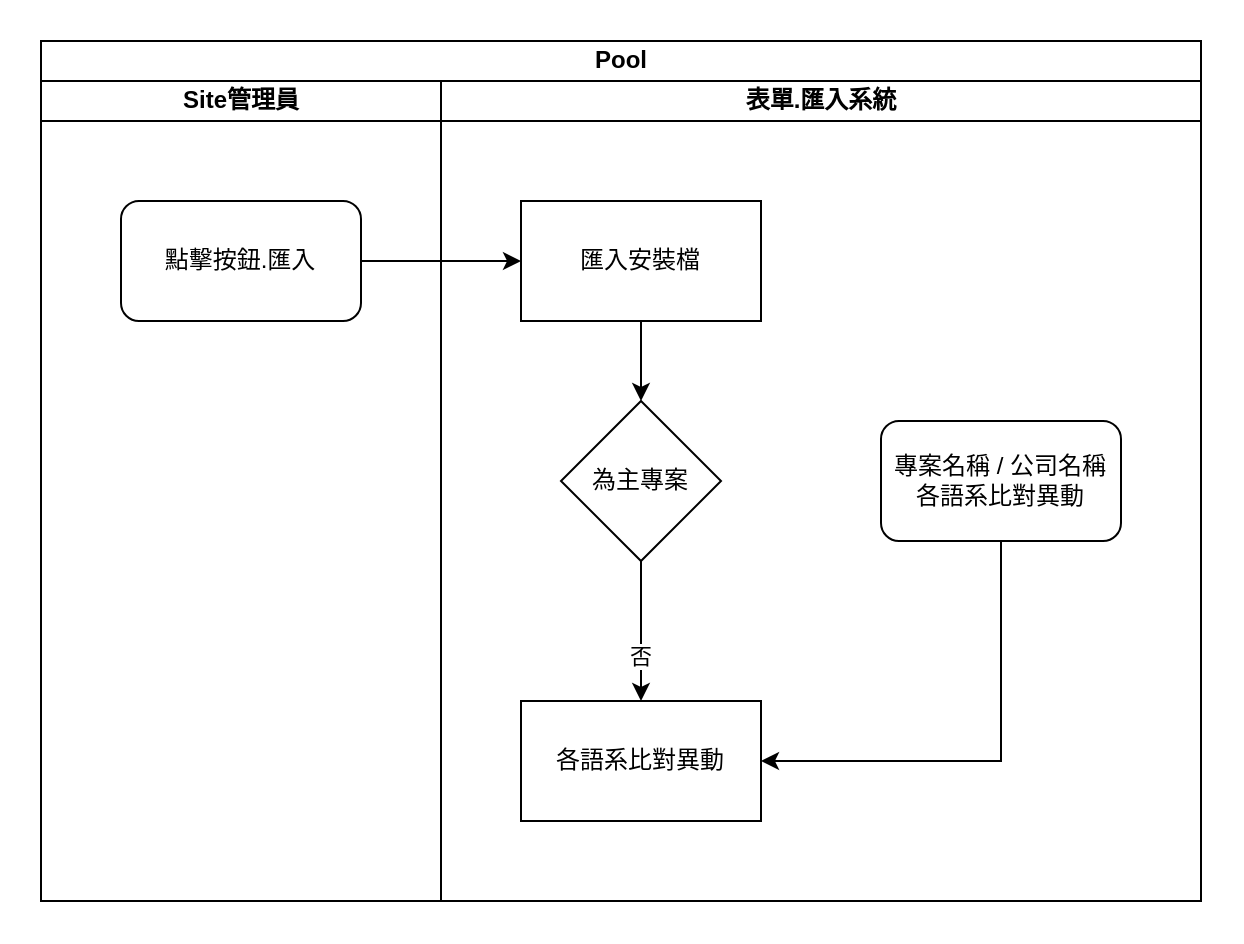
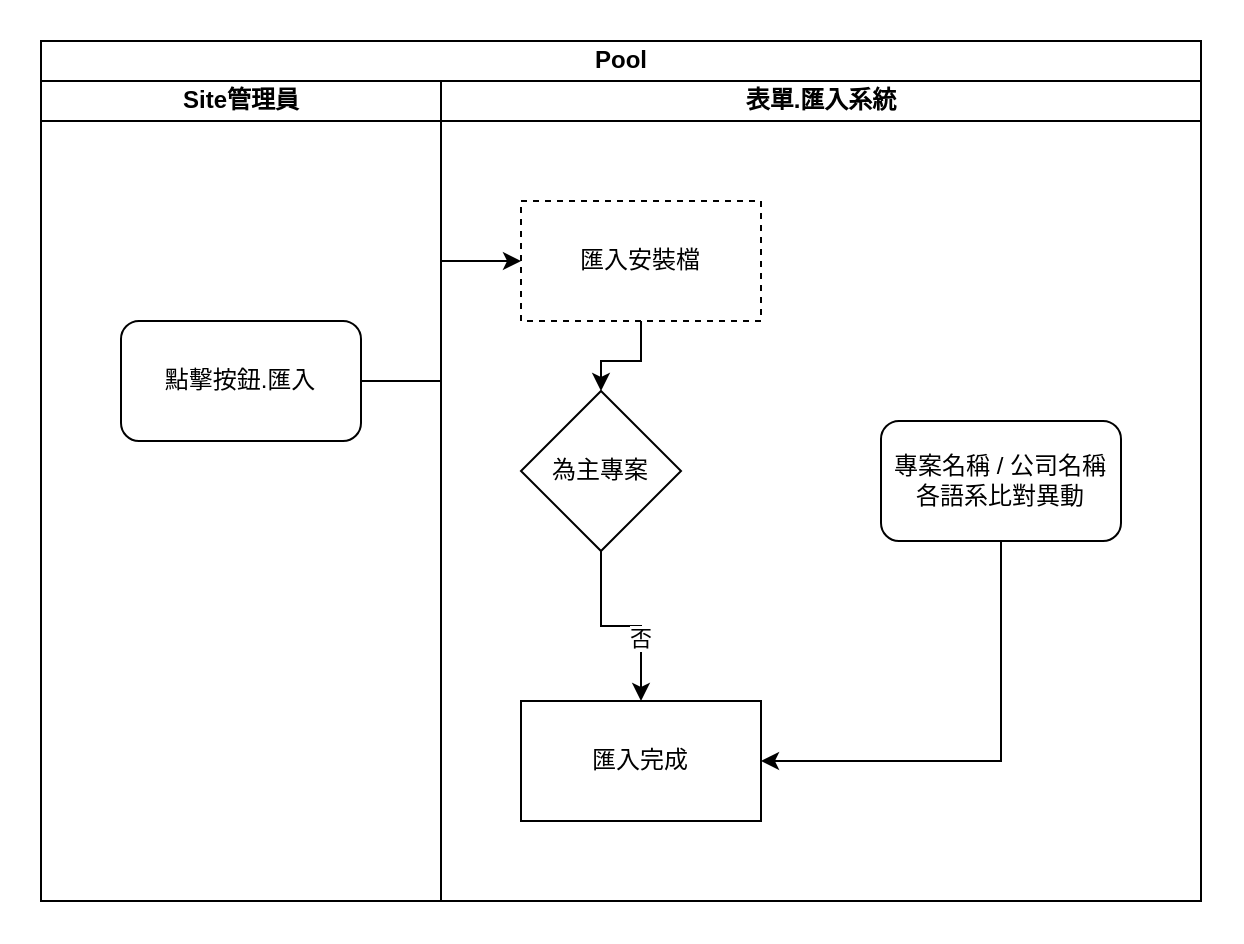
(241, 261) -> (241, 381)
(641, 261) -> (641, 261)
(641, 481) -> (601, 471)
(641, 761) -> (641, 761)
